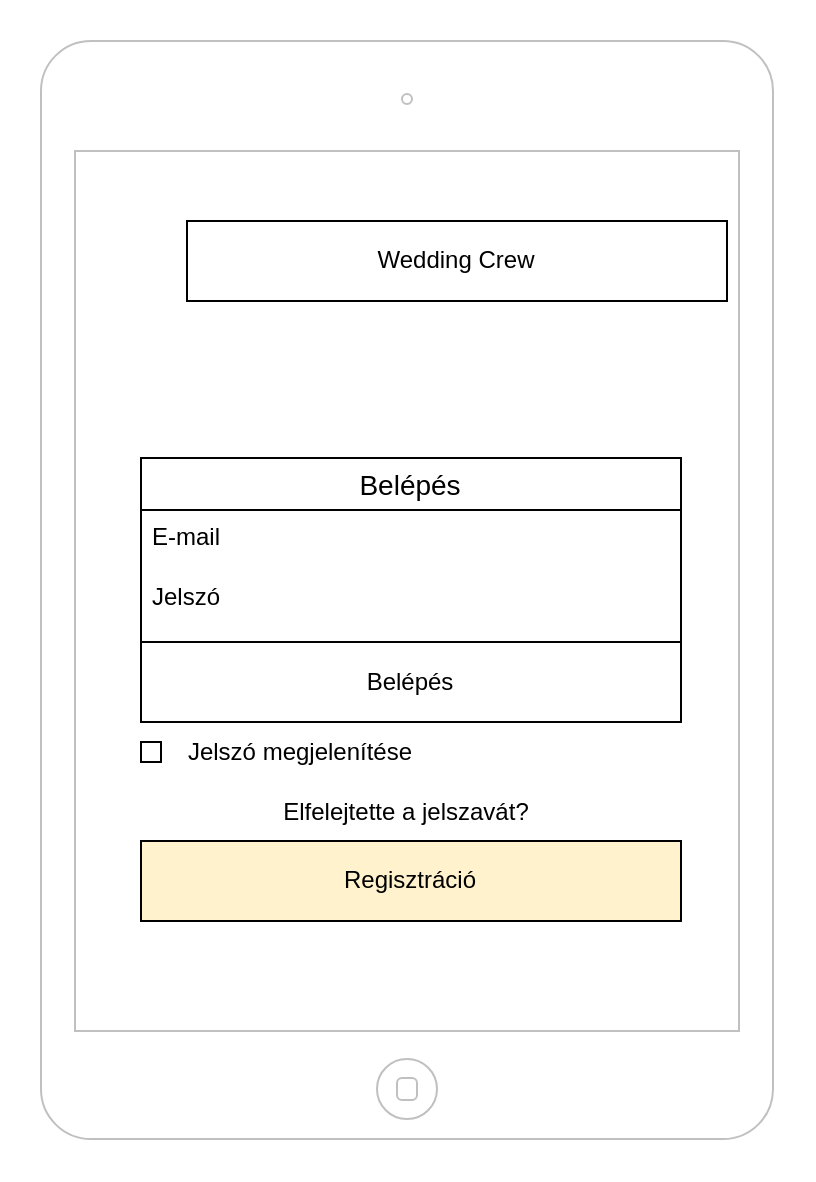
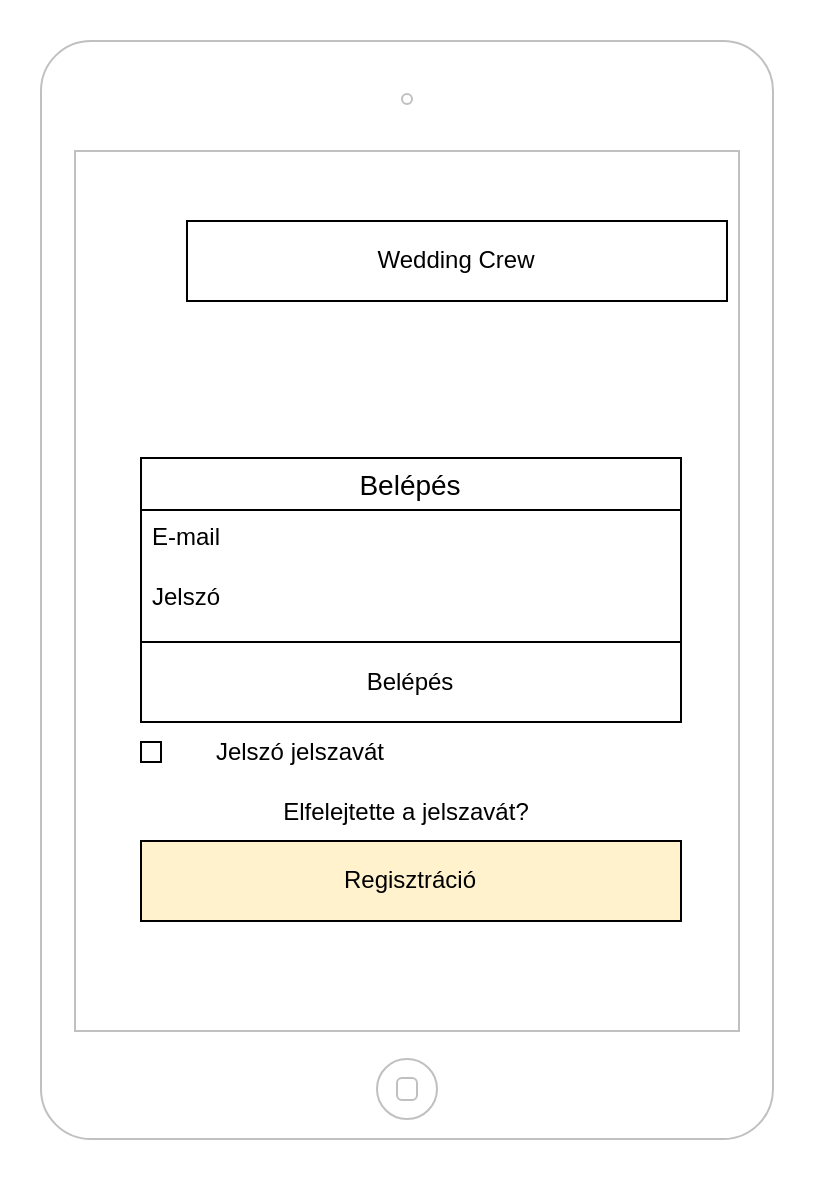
(301, 753) -> (301, 753)
